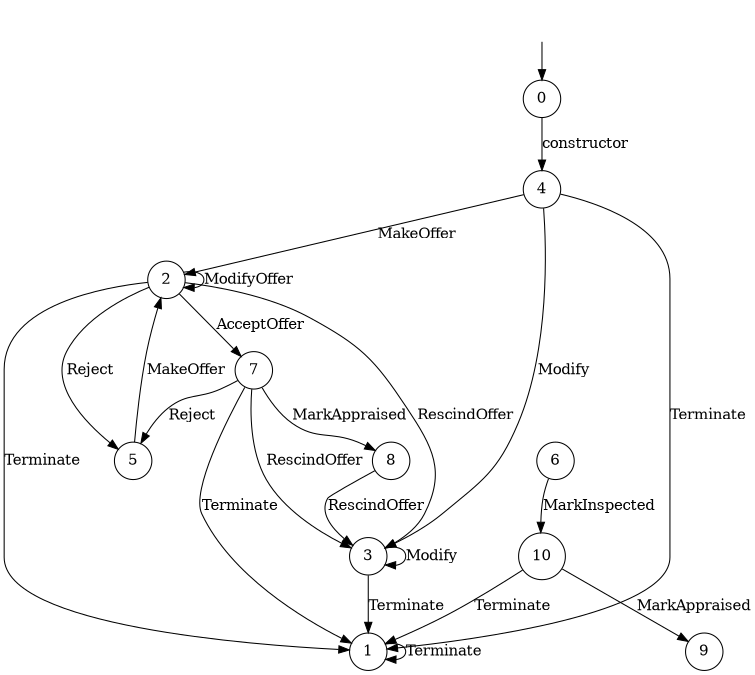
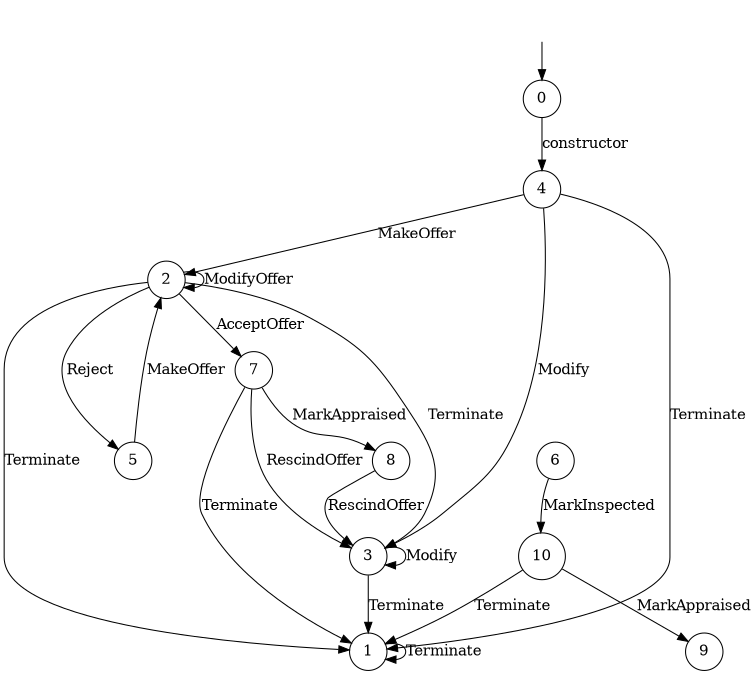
(186, 398) -> none
(466, 416) -> (466, 416)
